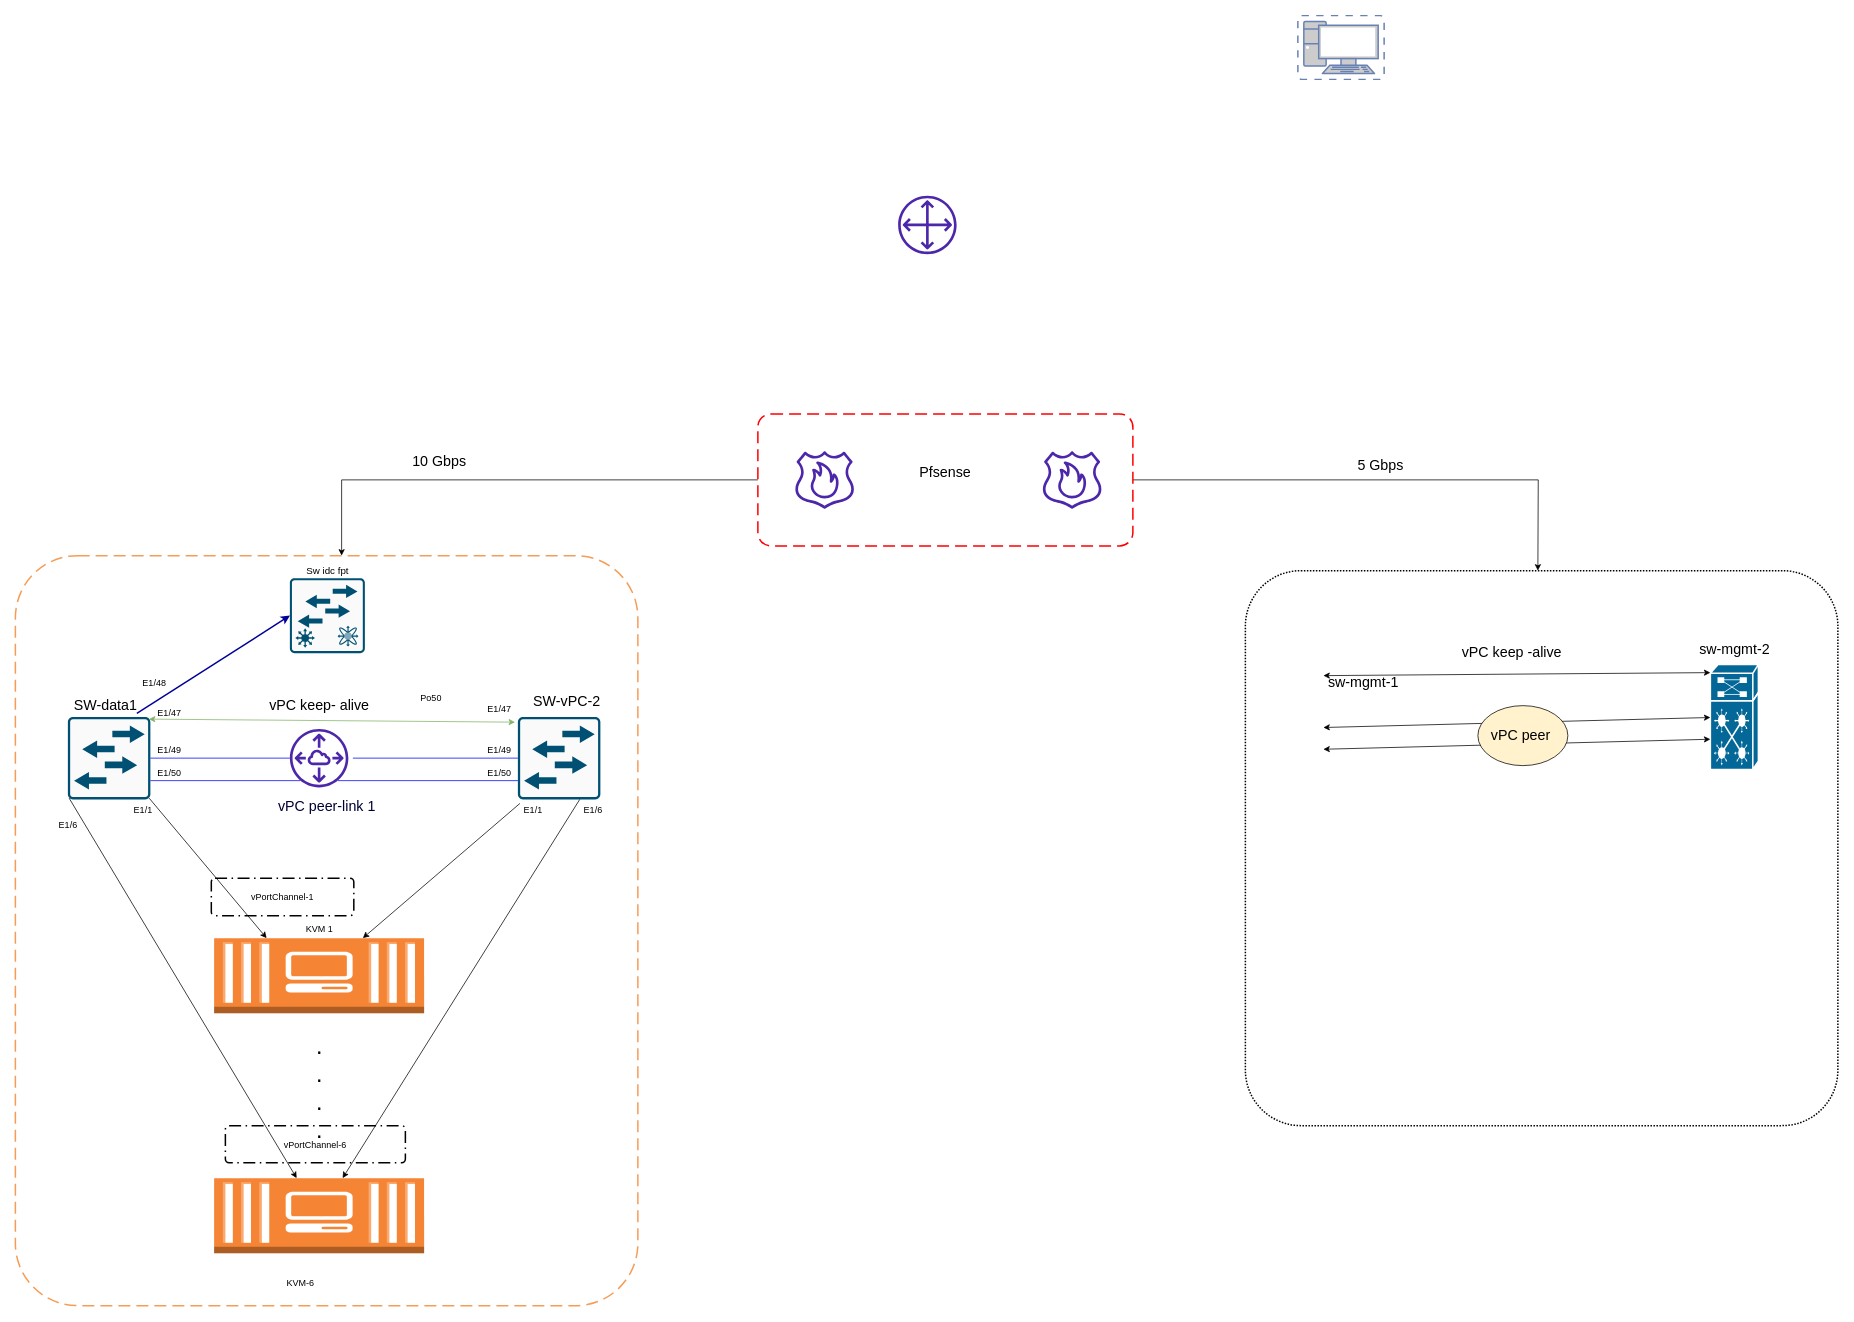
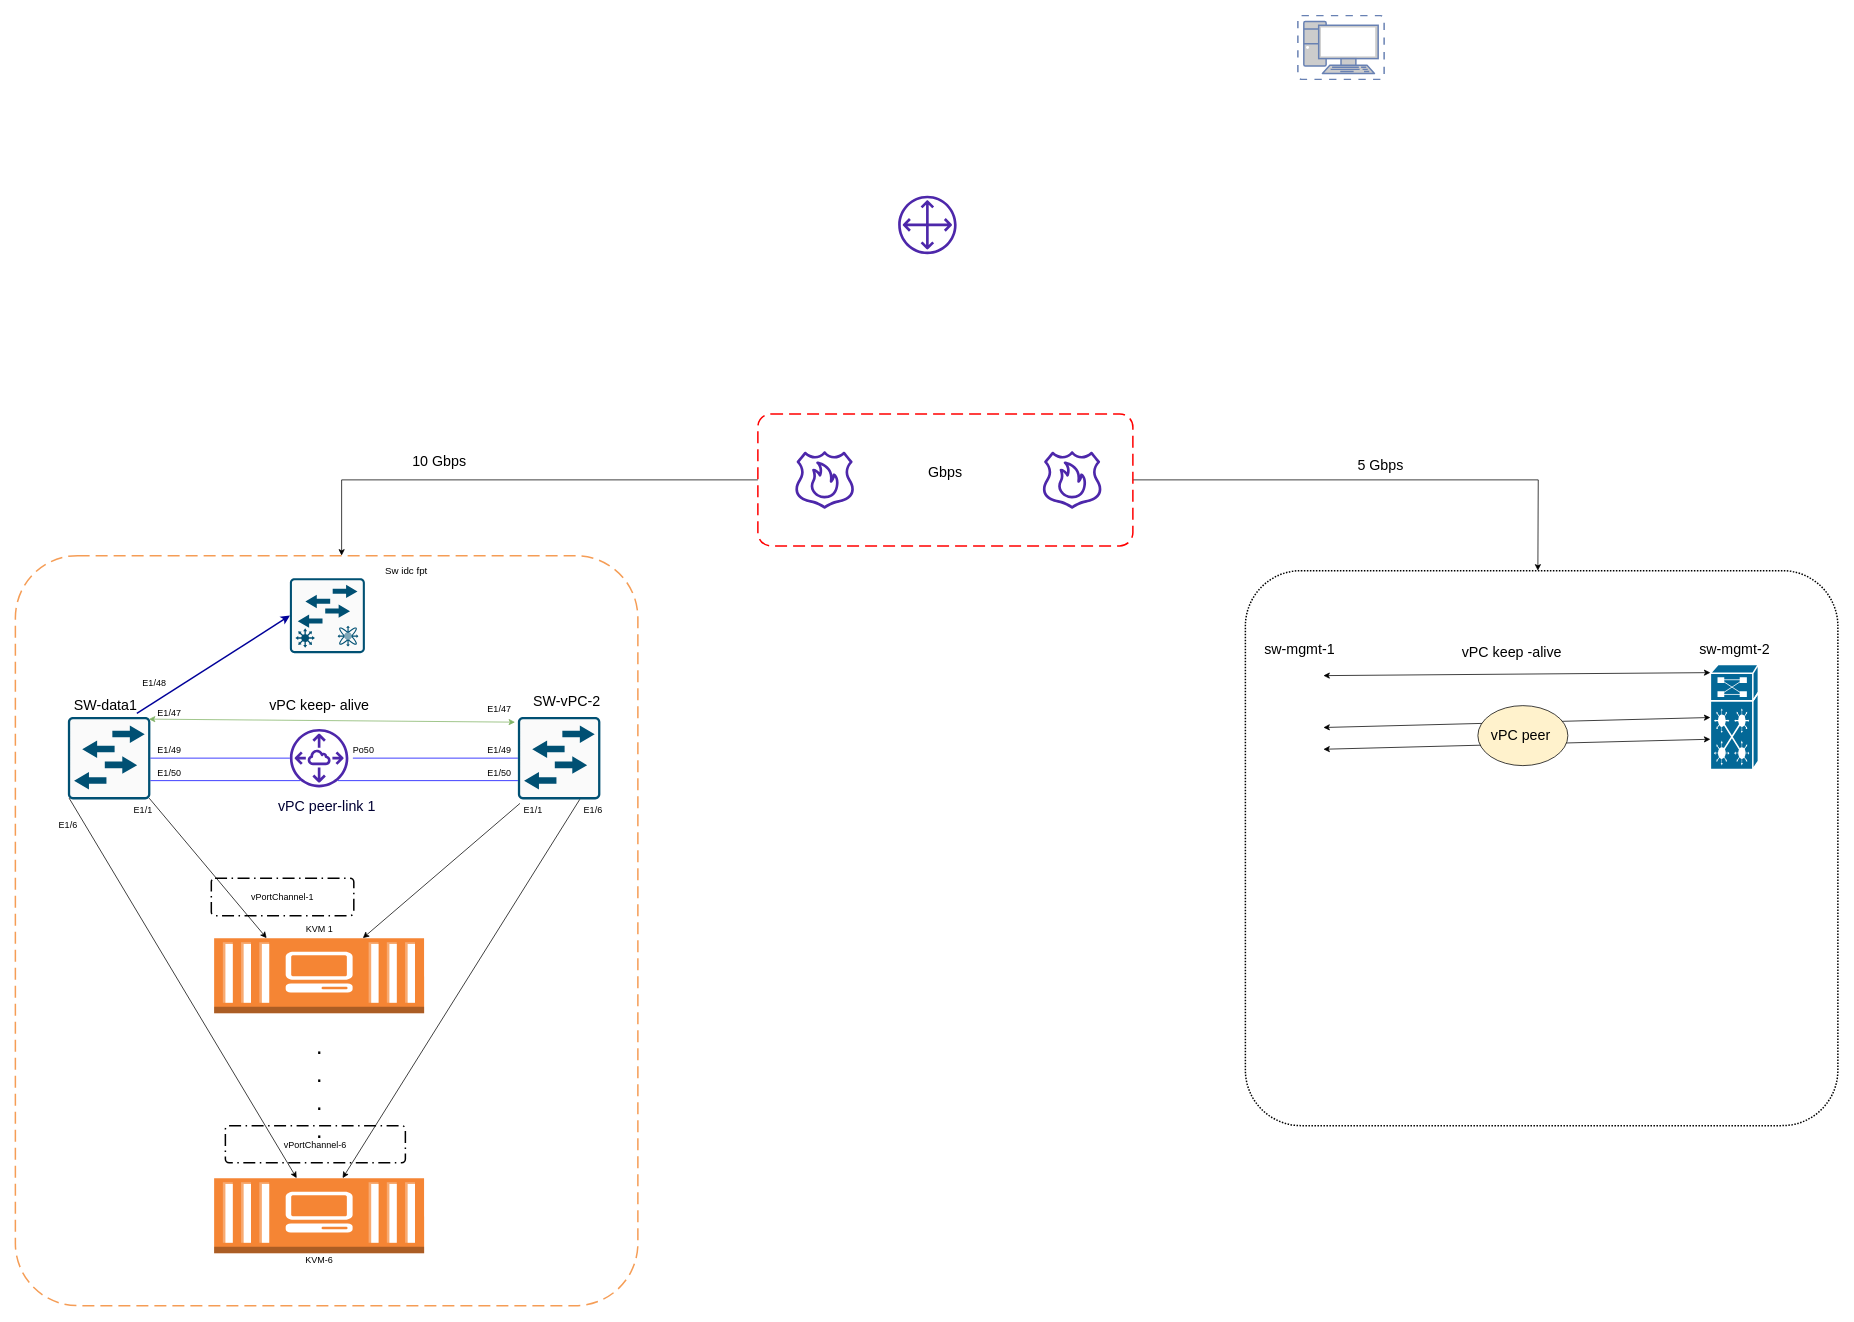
(945, 472) -> (945, 472)
(327, 570) -> (406, 570)
(1363, 683) -> (1299, 649)
(431, 698) -> (363, 750)
(300, 1283) -> (319, 1260)
